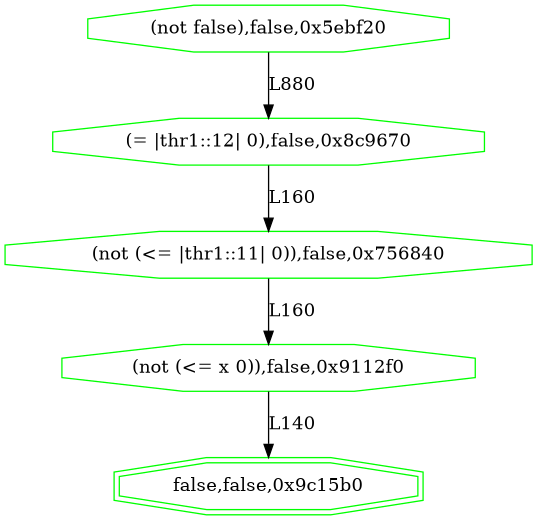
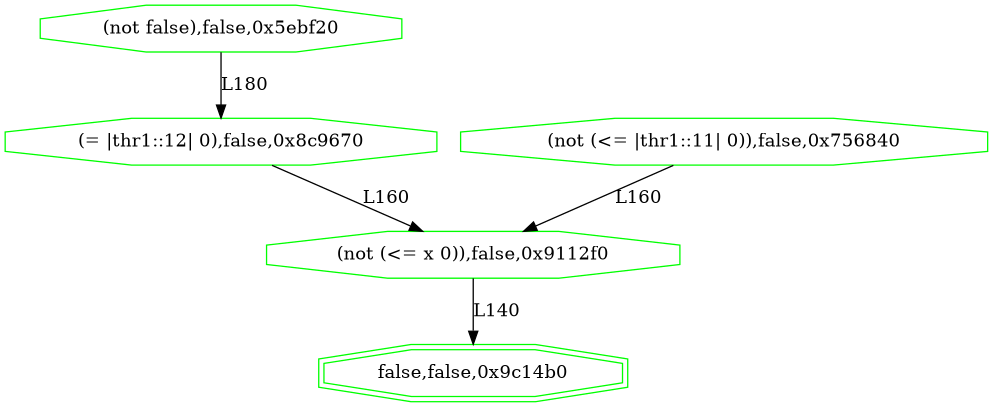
(293, 85) -> (245, 85)
(269, 192) -> (341, 196)
(269, 486) -> (473, 373)
